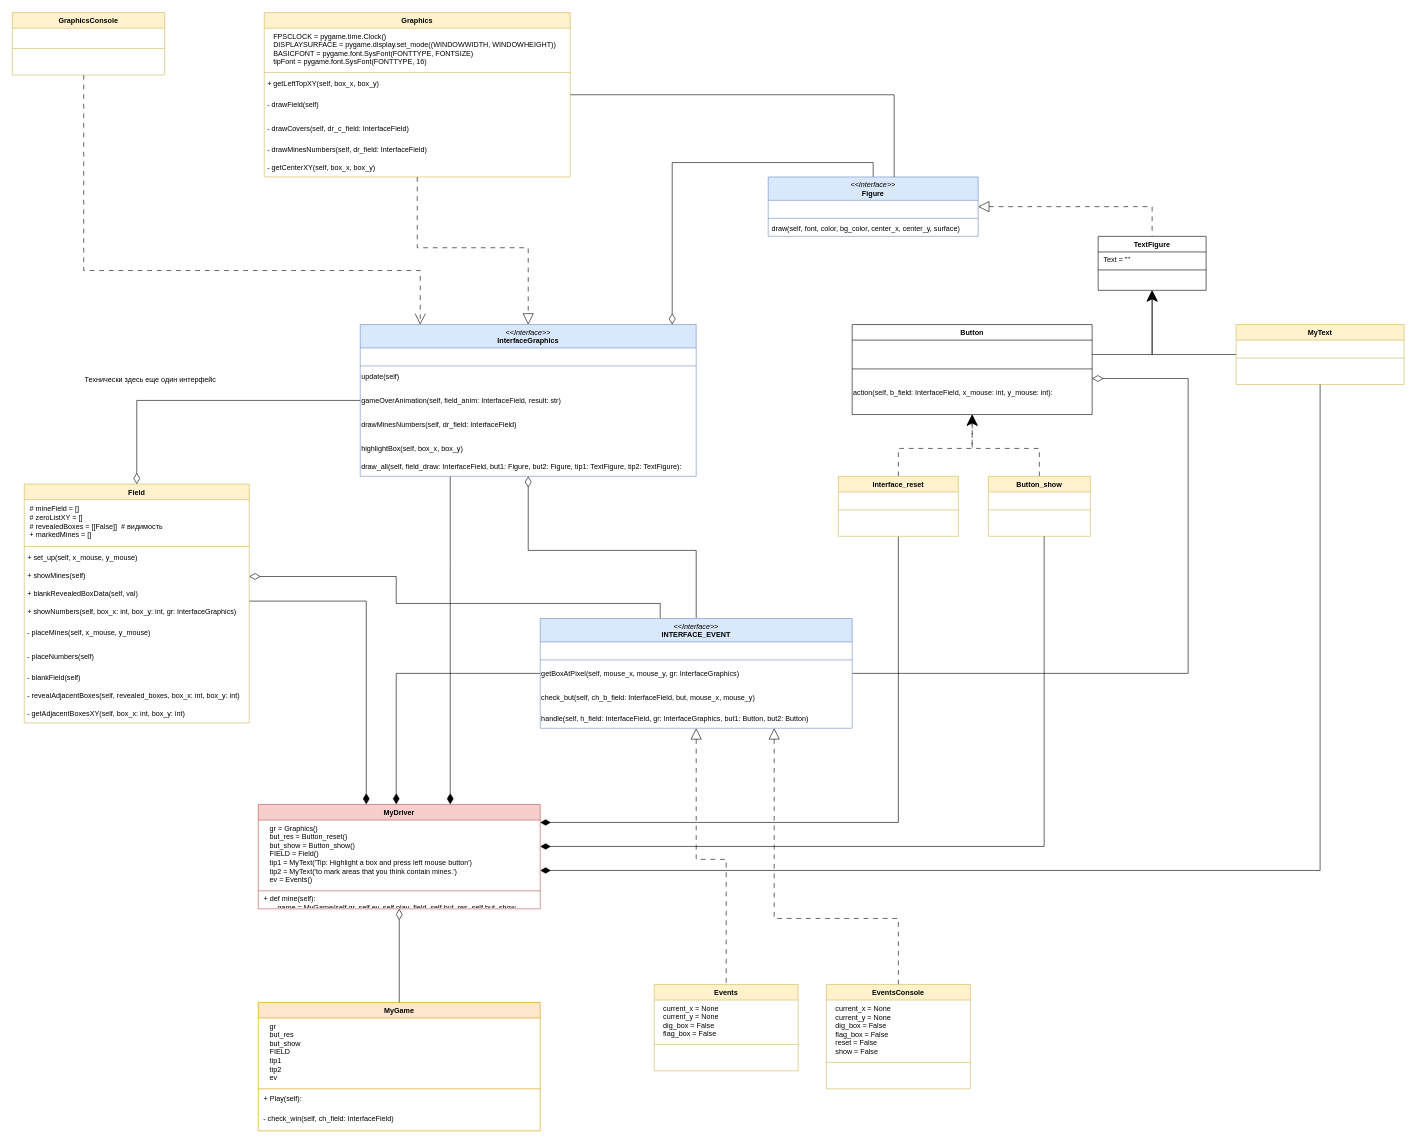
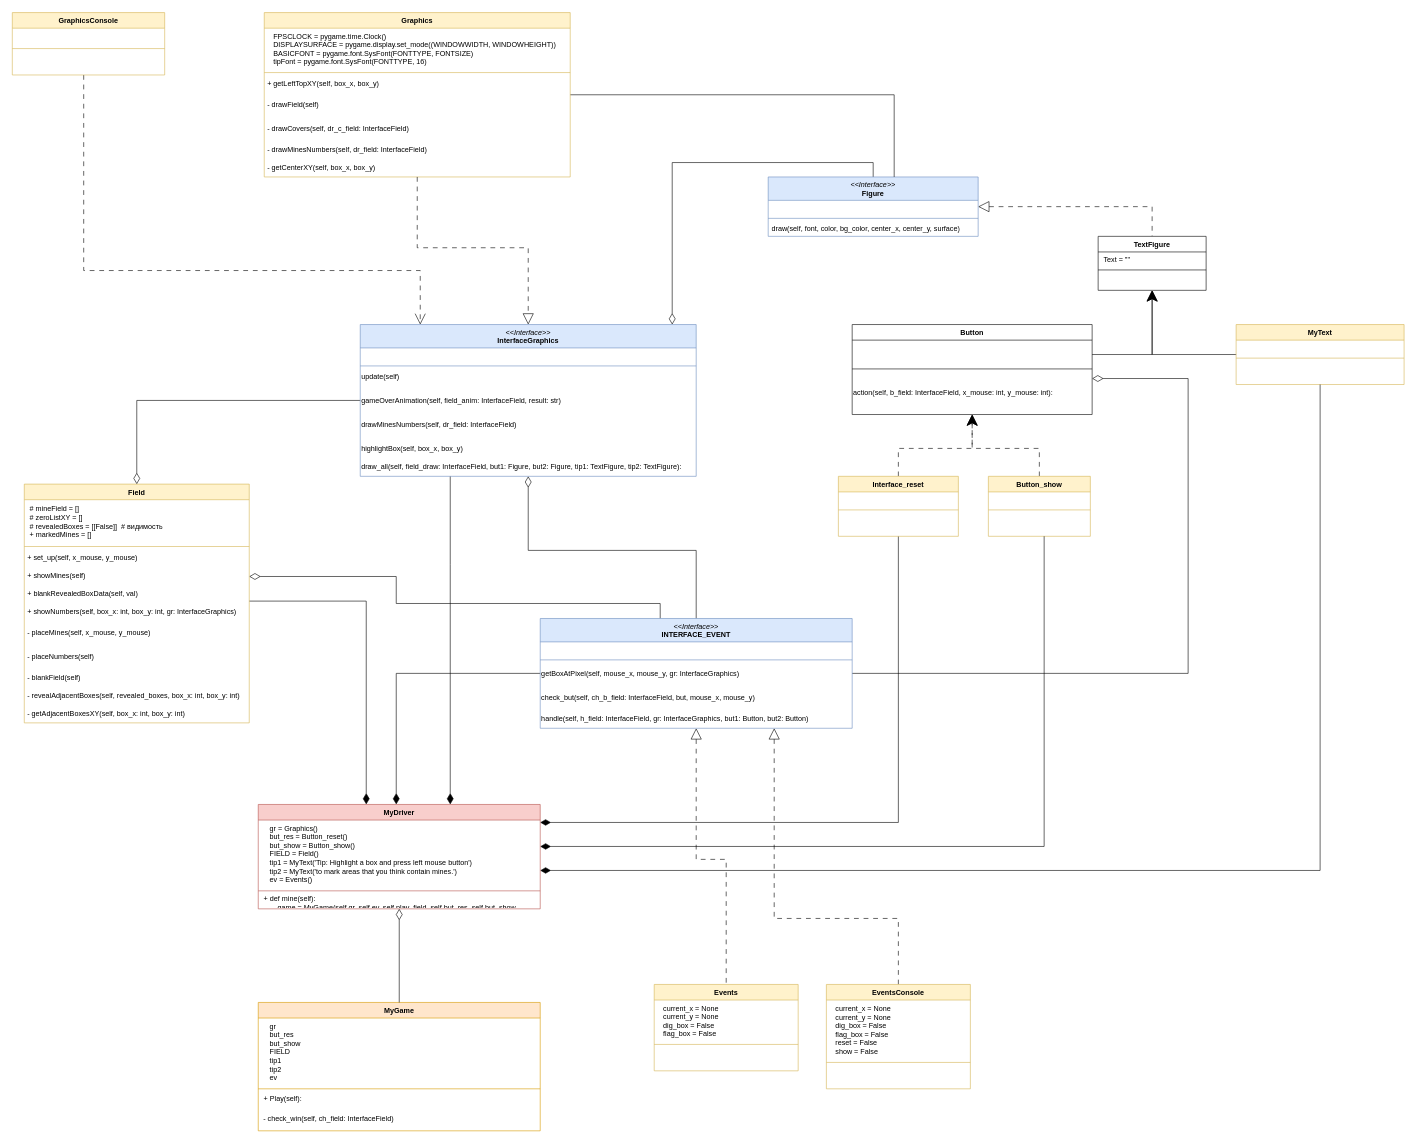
(150, 380) -> none
